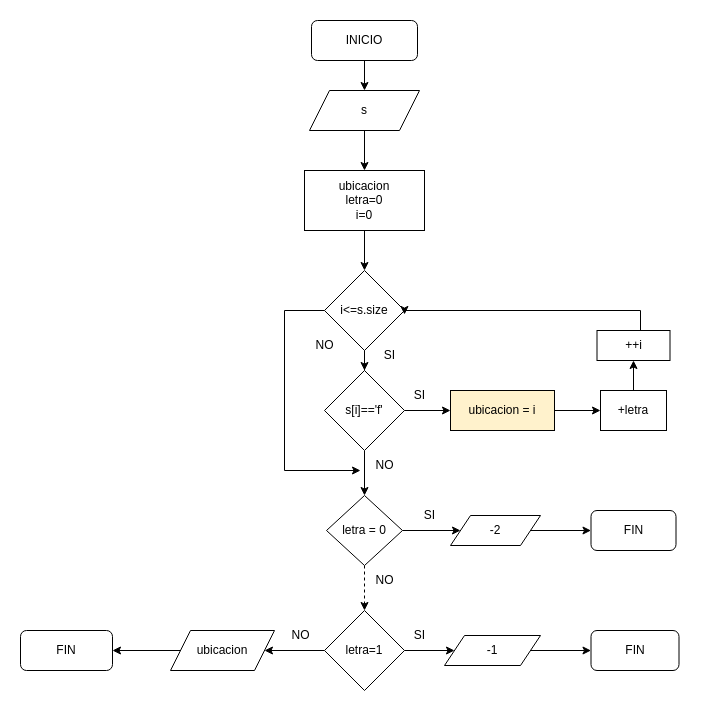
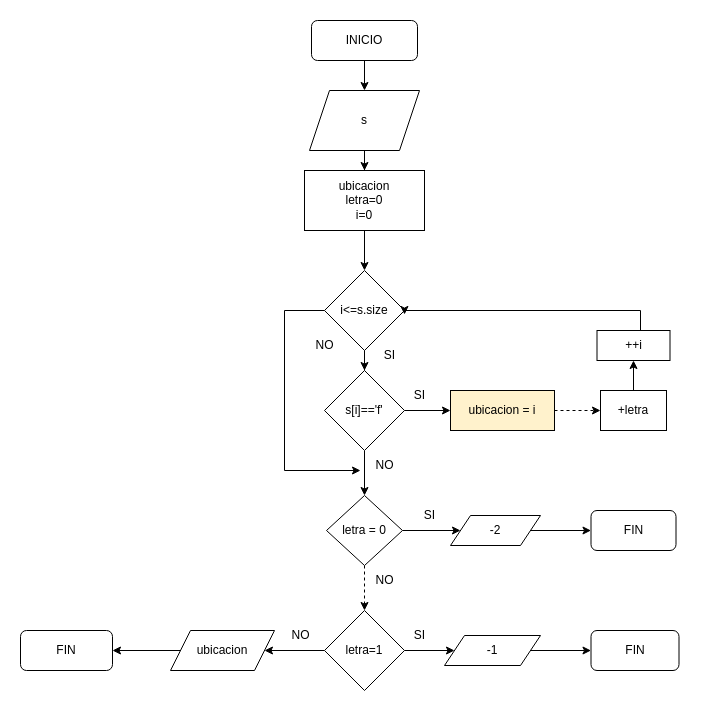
(365, 111) -> (365, 121)
(574, 411) -> (574, 411)
